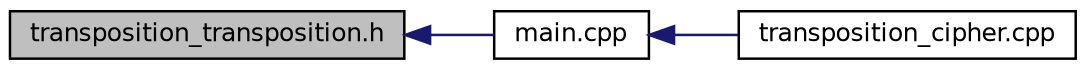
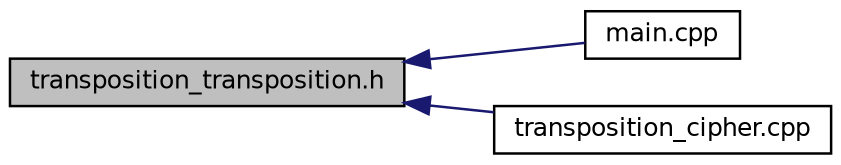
(706, 35) -> (462, 109)
